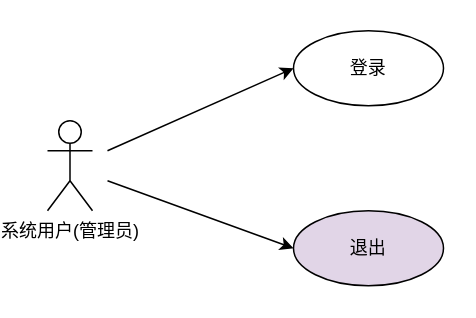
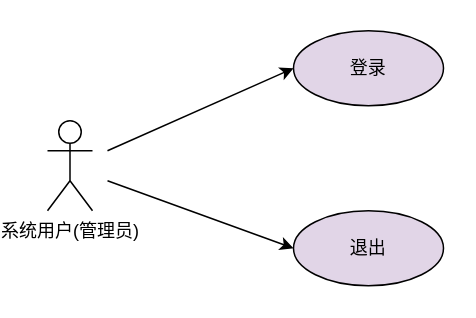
(368, 68) -> (368, 68)
